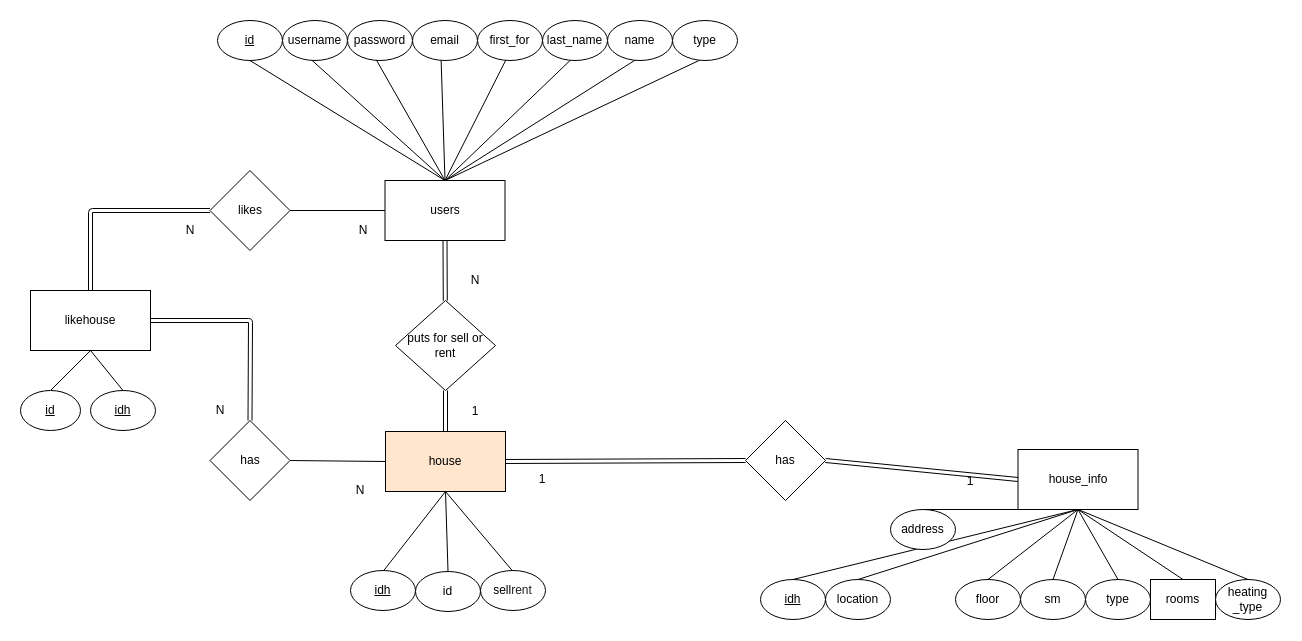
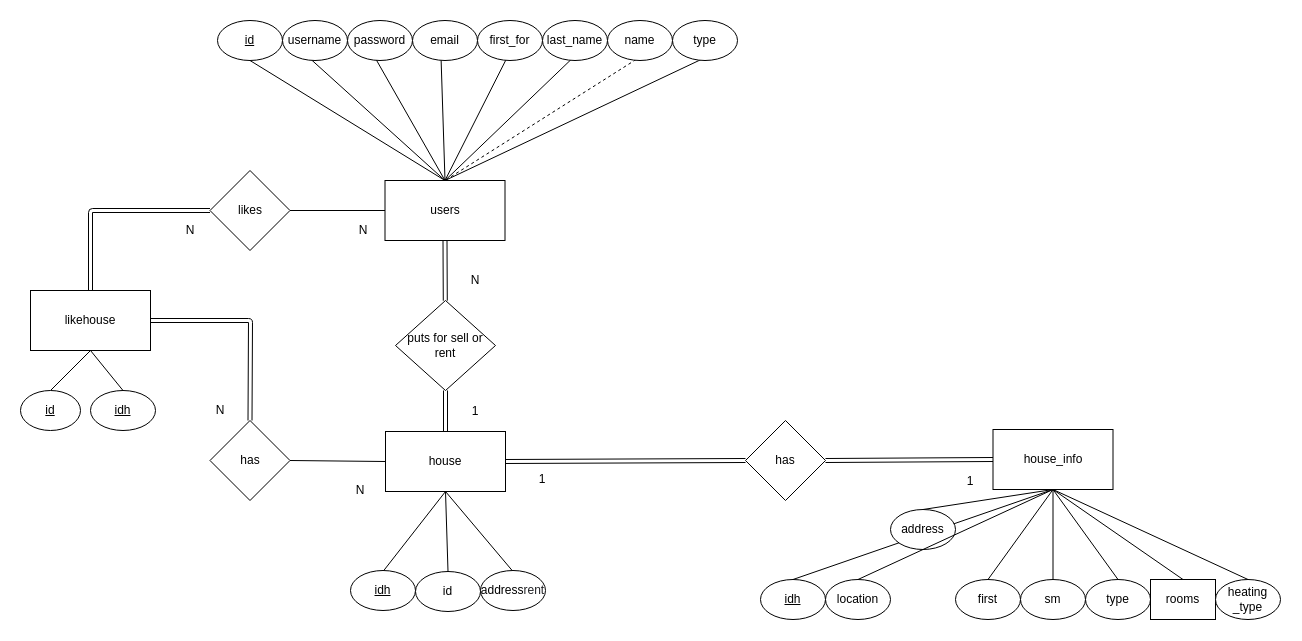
(545, 117) -> (545, 117)
(446, 462) -> (446, 462)
(1078, 480) -> (1053, 460)
(513, 591) -> (513, 591)
(988, 600) -> (988, 600)
